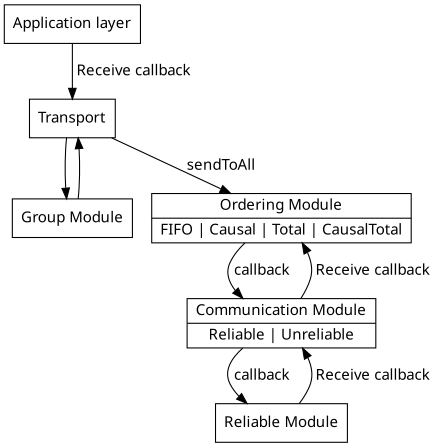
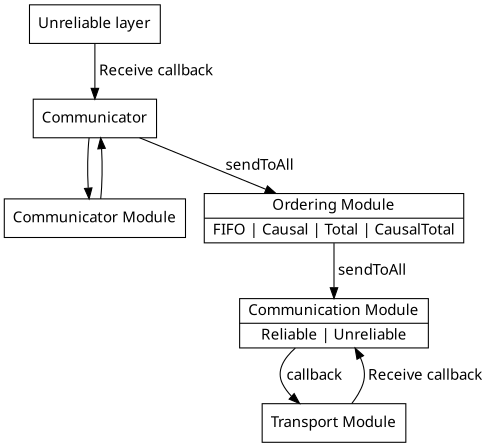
(72, 24) -> (95, 24)
(72, 118) -> (95, 118)
(72, 218) -> (95, 218)
(270, 271) -> (381, 271)
(311, 276) -> none
(281, 423) -> (334, 423)
